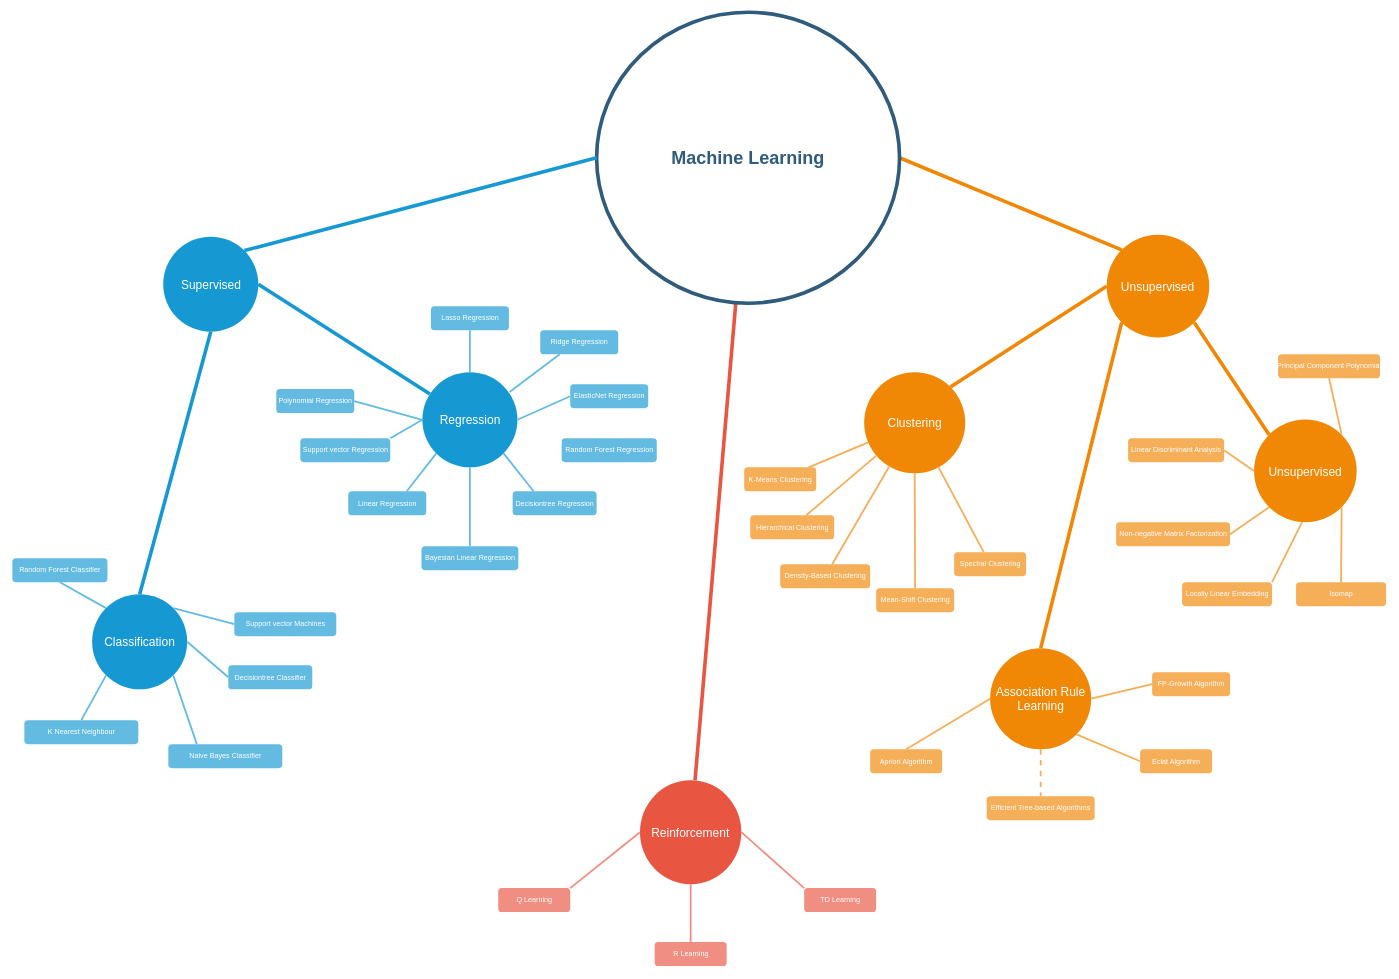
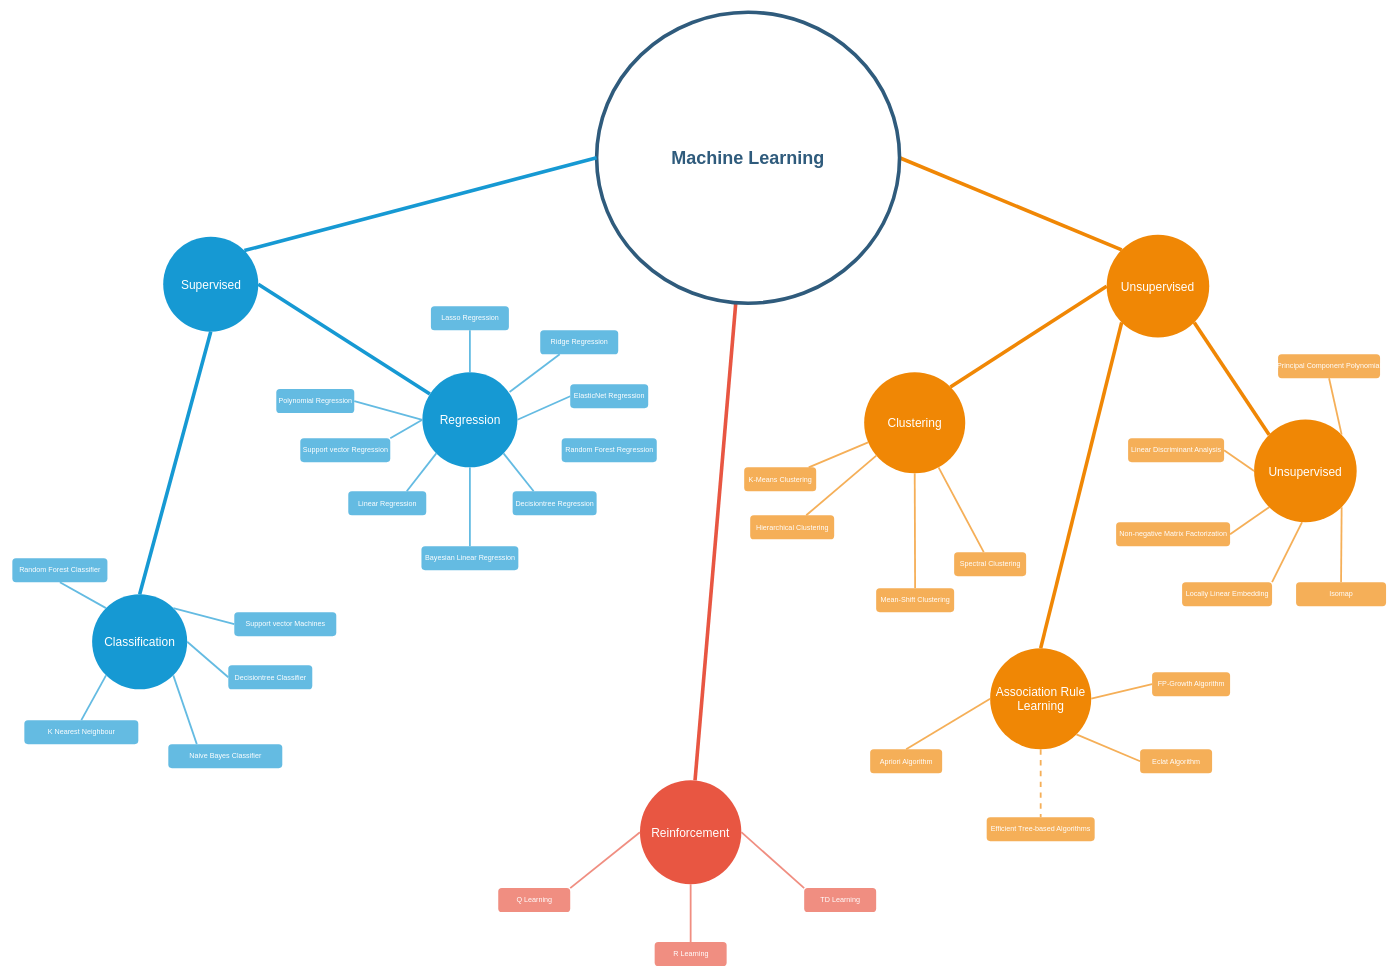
(861, 515) -> none
(825, 576) -> none
(1041, 808) -> (1041, 829)
